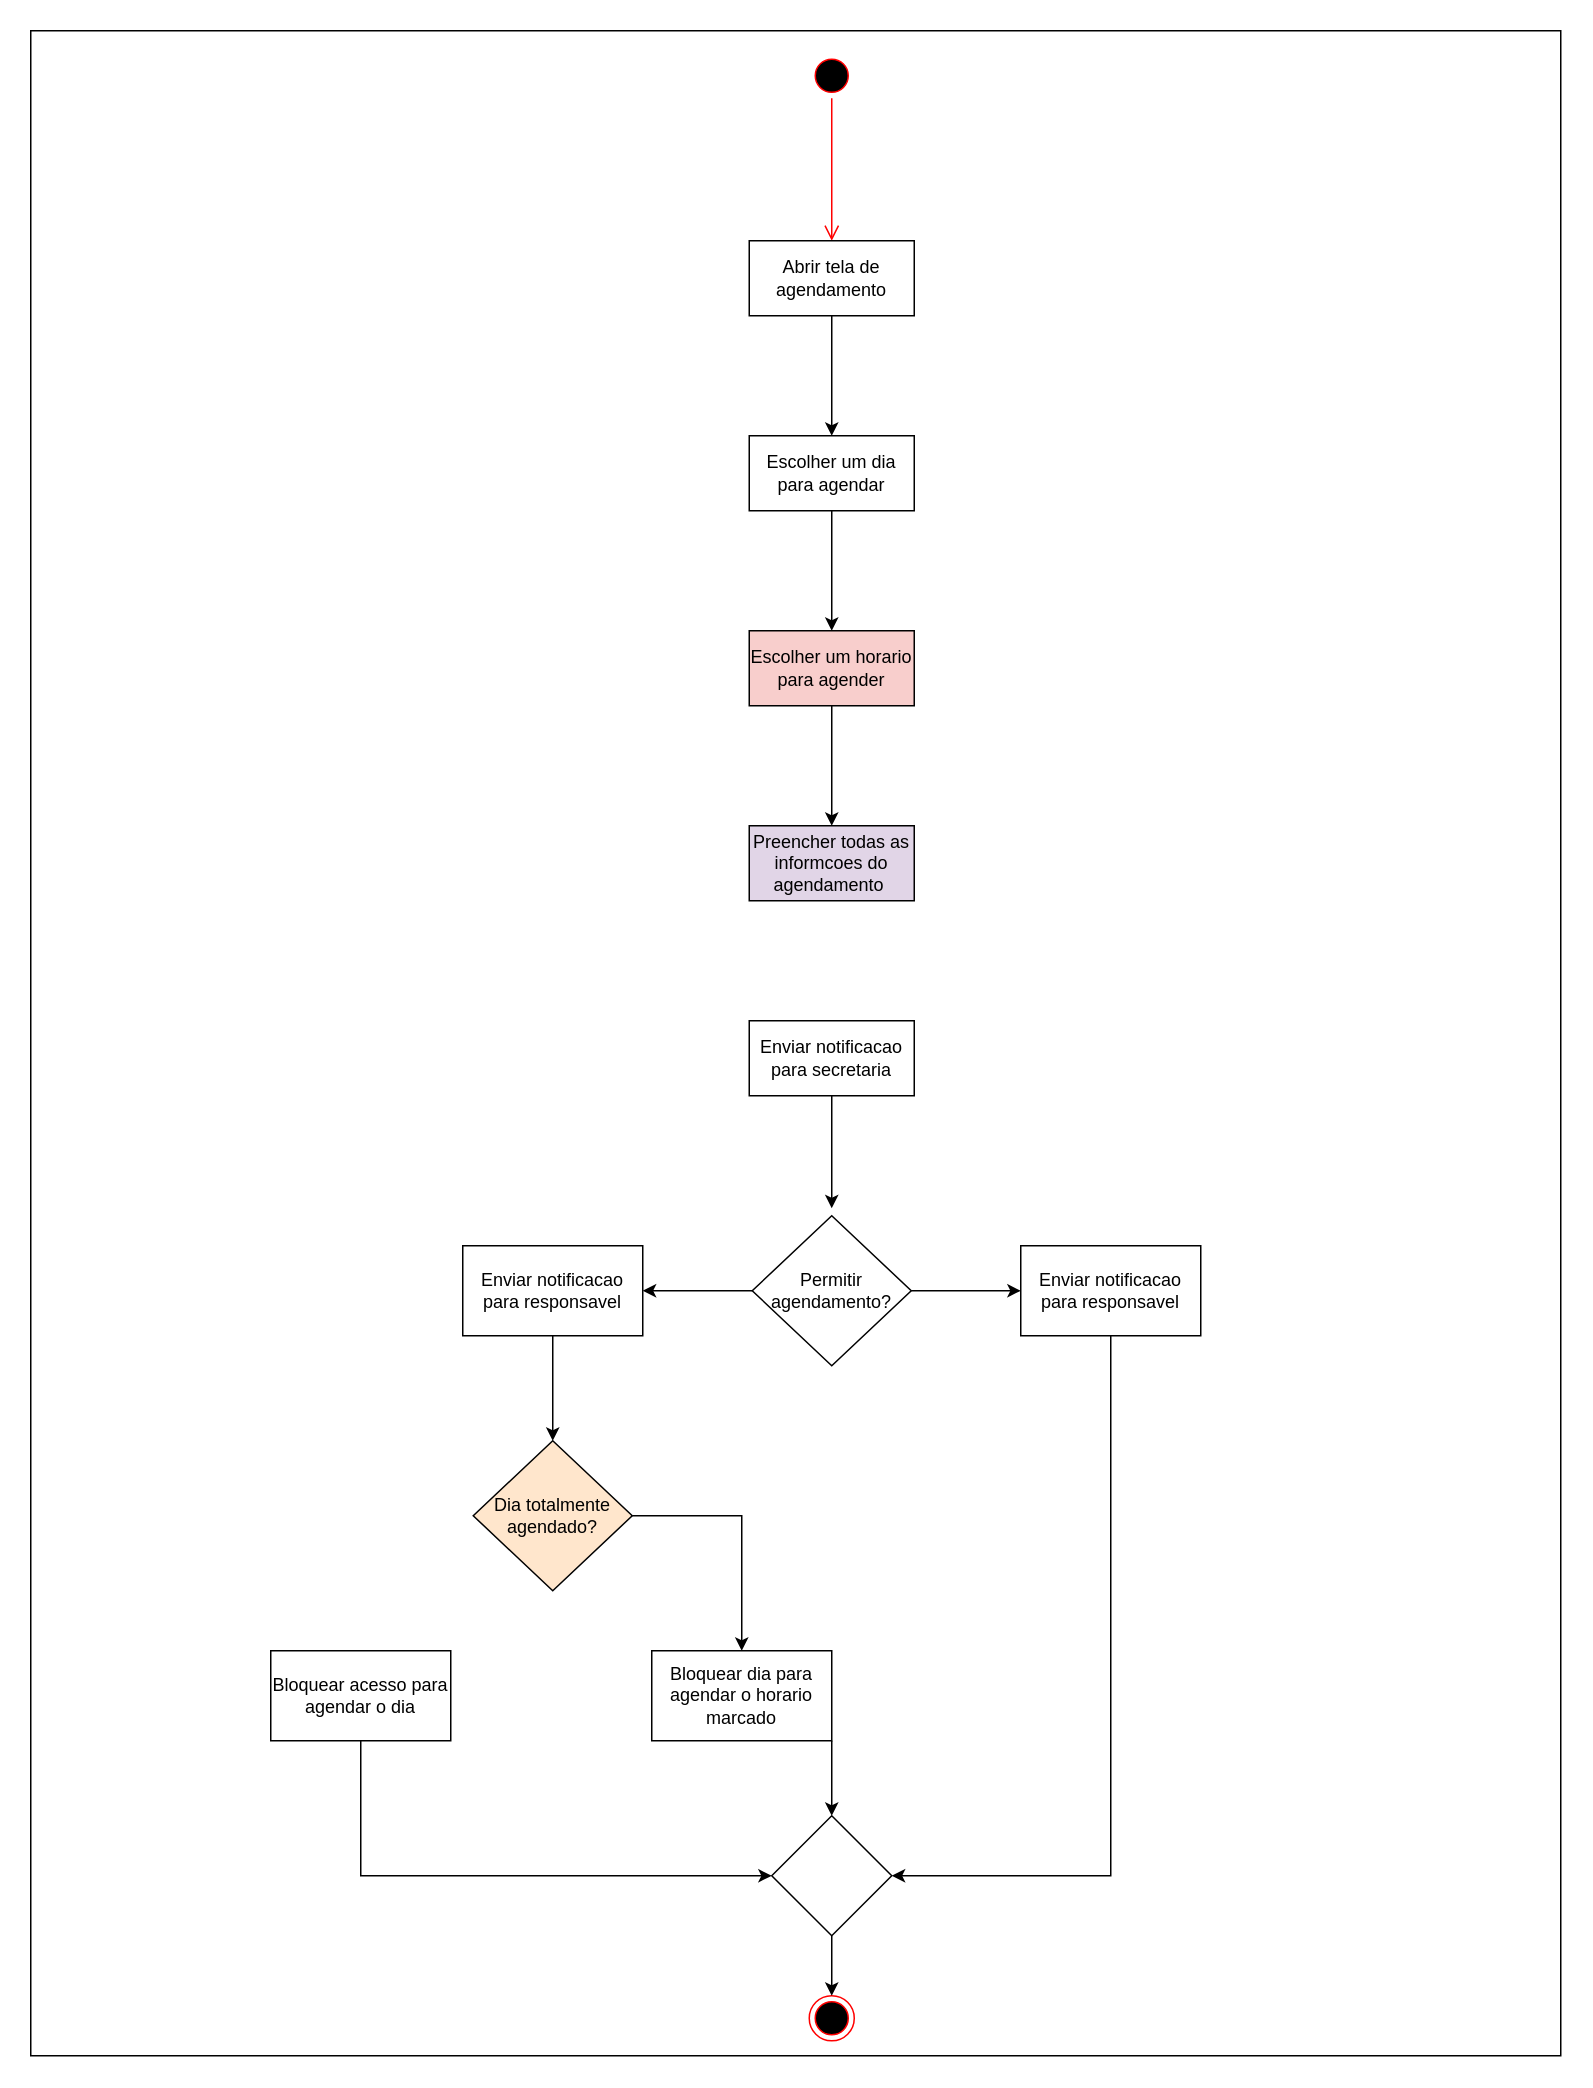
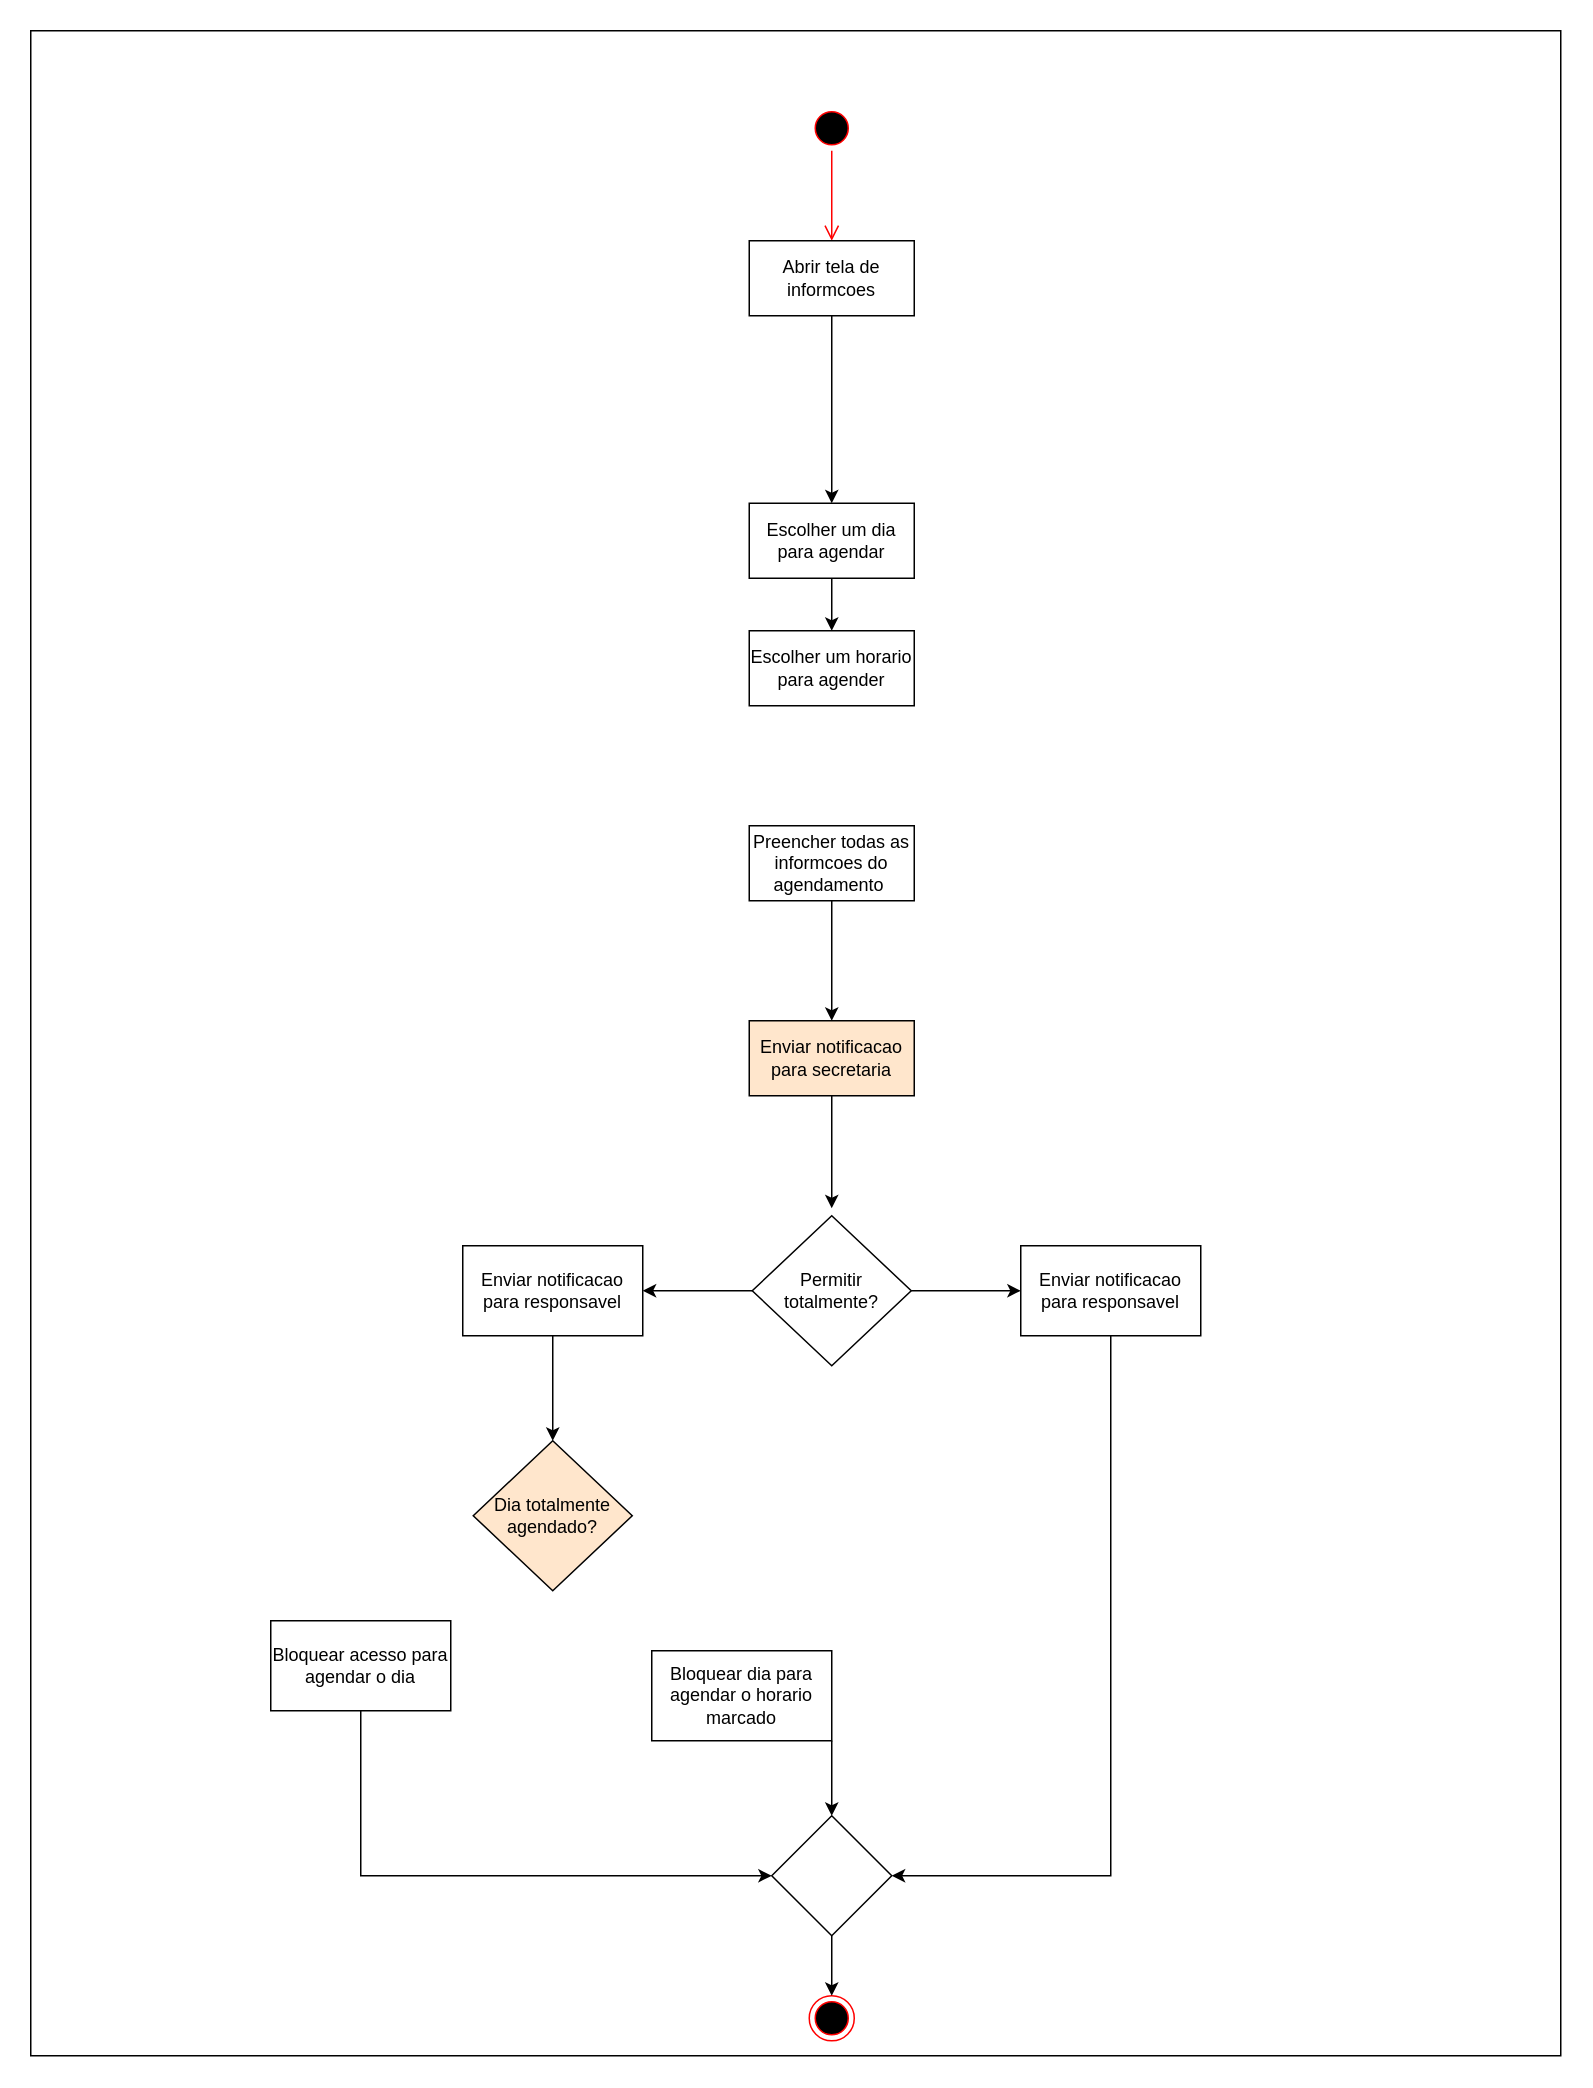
(832, 76) -> (832, 128)
(832, 278) -> (832, 278)
(832, 473) -> (832, 541)
(832, 668) -> (832, 668)
(832, 761) -> none
(832, 863) -> (832, 863)
none -> (832, 956)
(832, 1058) -> (832, 1058)
(832, 1291) -> (832, 1291)
(742, 1524) -> none
(361, 1696) -> (361, 1666)
